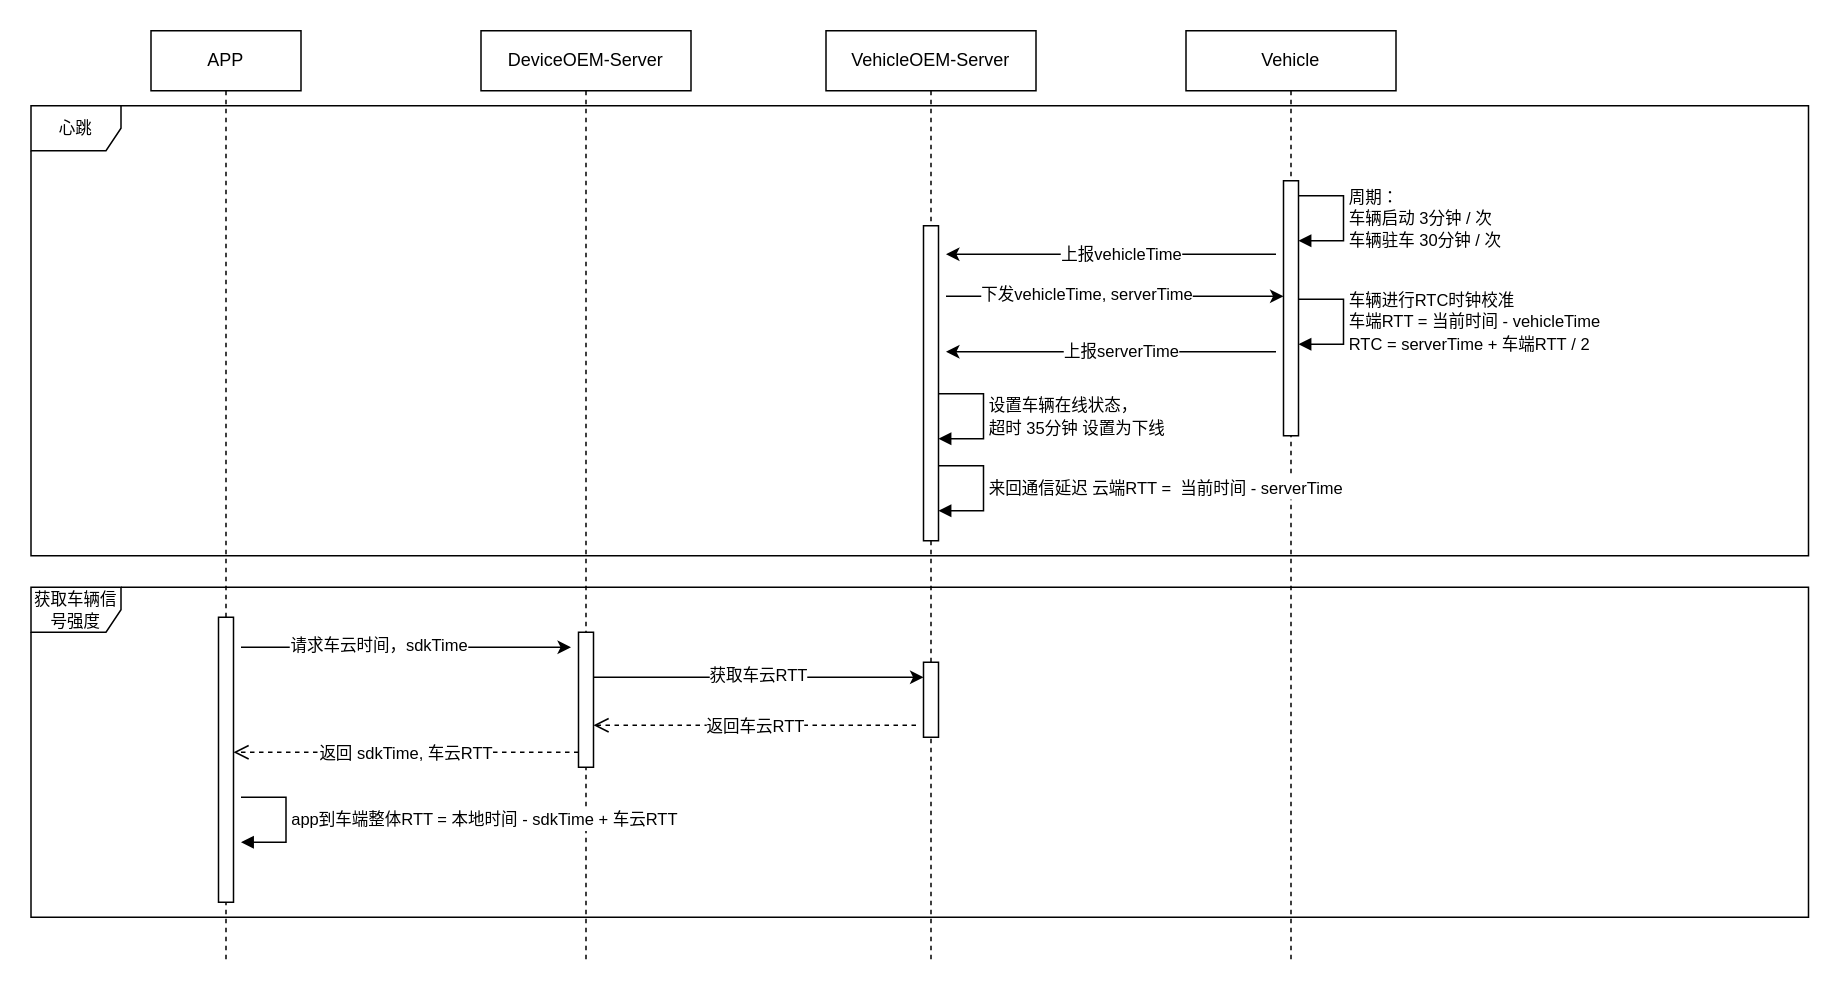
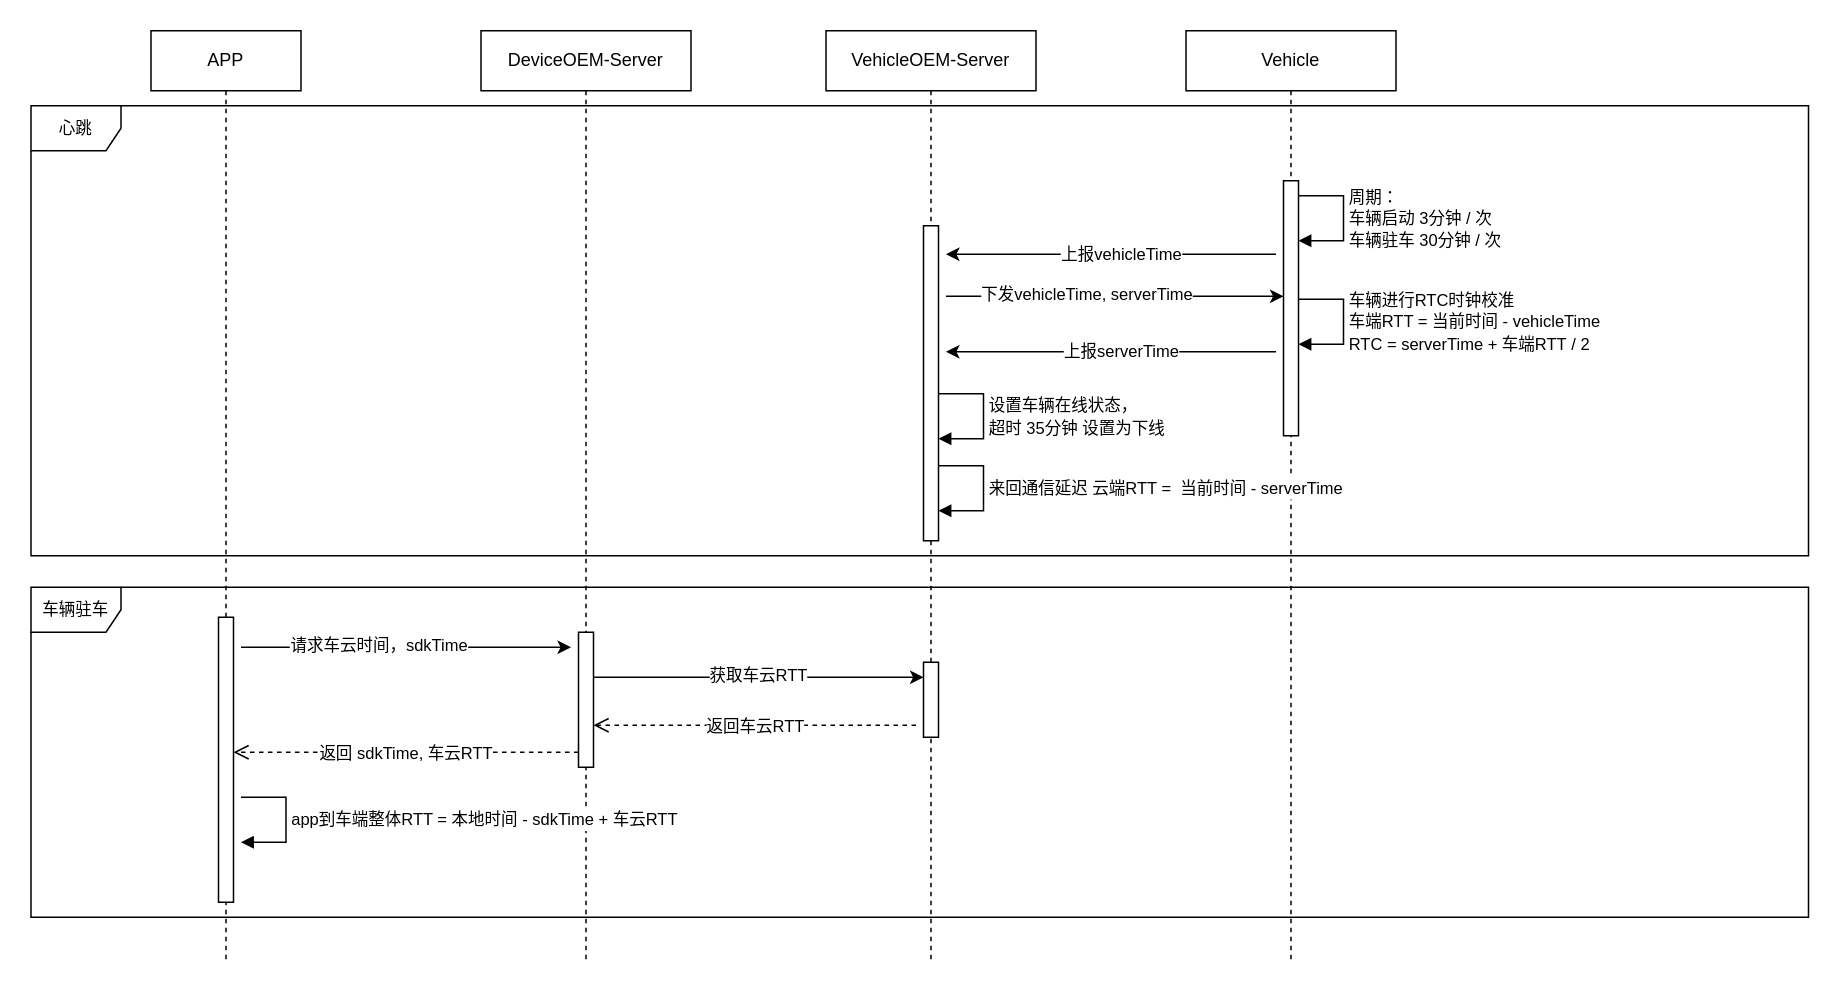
(76, 610) -> (76, 610)
